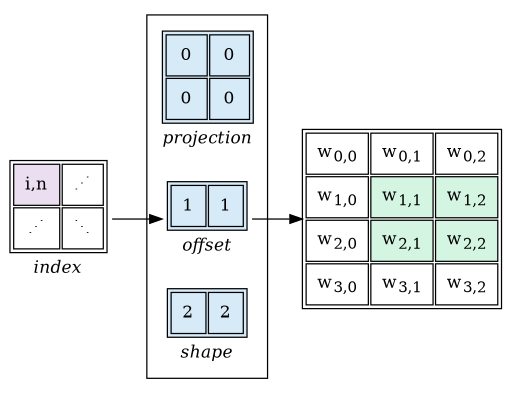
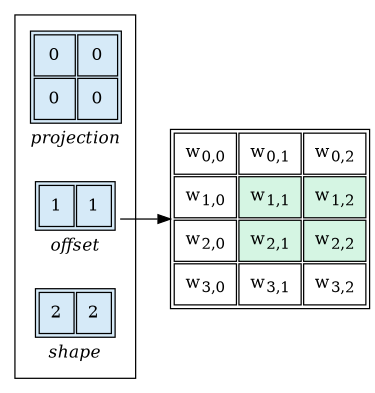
(58, 219) -> none
